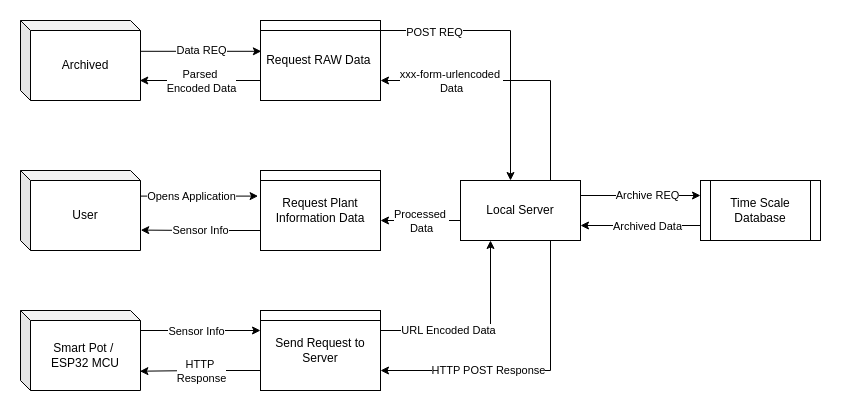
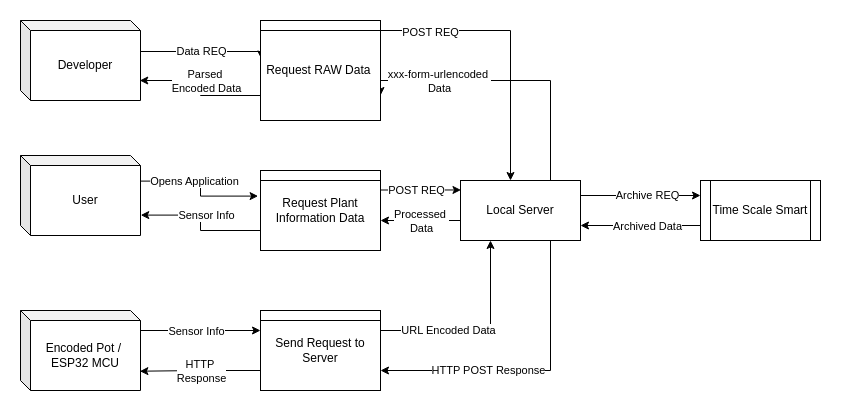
(321, 61) -> (321, 71)
(86, 66) -> (86, 66)
none -> (416, 190)
(81, 211) -> (81, 196)
(761, 211) -> (761, 211)
(86, 356) -> (86, 356)
